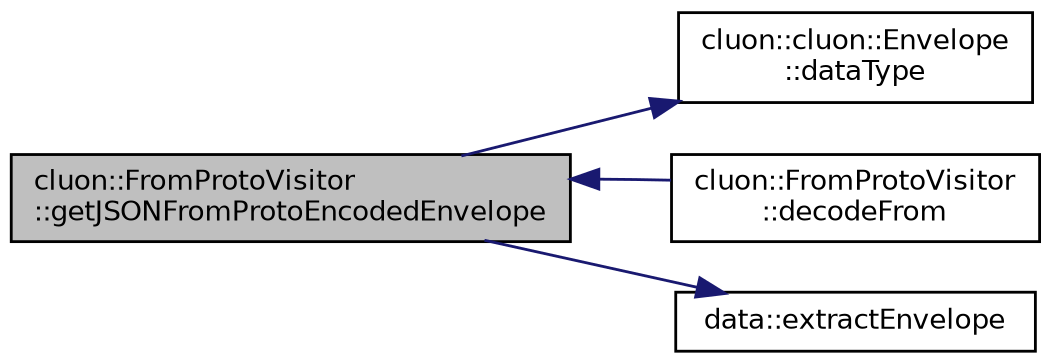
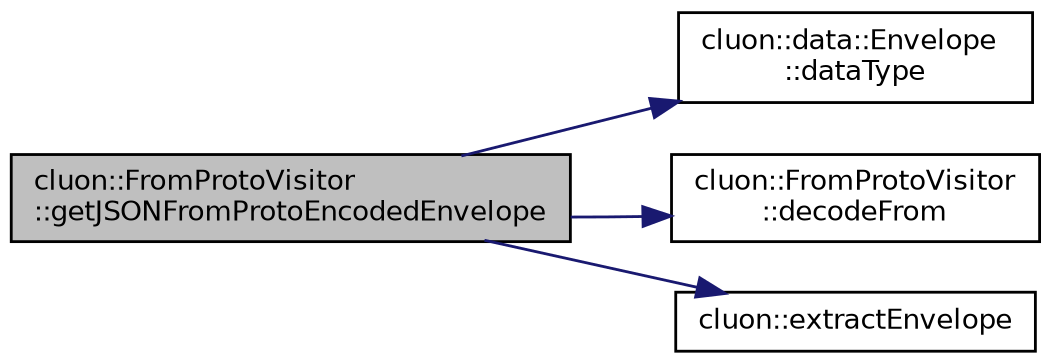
(856, 58) -> (856, 58)
(635, 180) -> (607, 217)
(856, 322) -> (856, 322)
